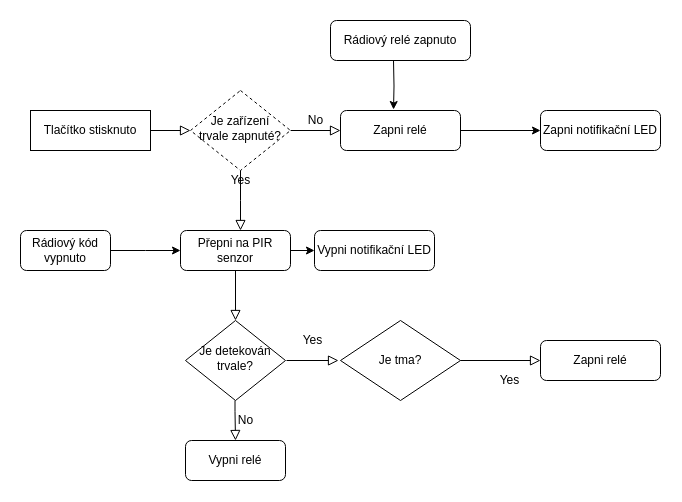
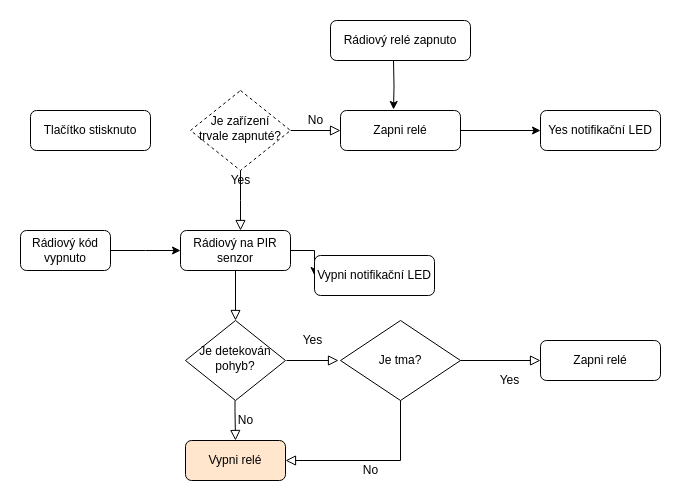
(91, 131) -> (91, 131)
(165, 131) -> none
(601, 131) -> (601, 131)
(236, 251) -> (236, 251)
(375, 251) -> (375, 276)
(236, 359) -> (236, 359)
(236, 461) -> (236, 461)
none -> (378, 461)
